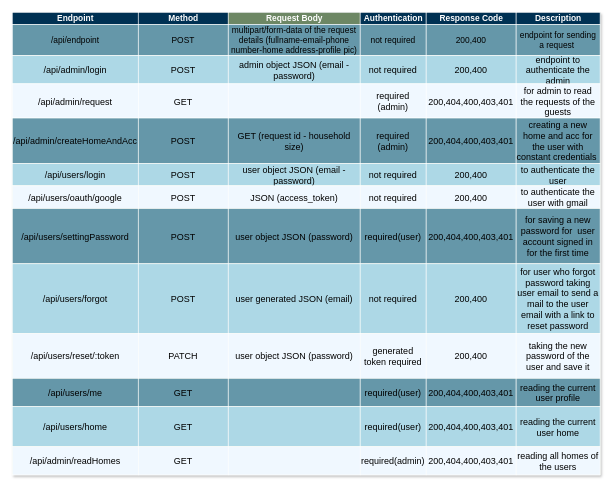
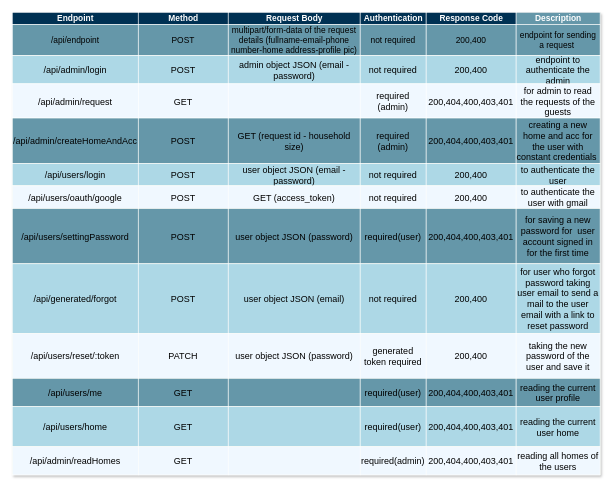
(294, 18) -> (294, 18)
(558, 18) -> (558, 18)
(294, 197) -> (294, 197)
(75, 299) -> (75, 299)
(294, 299) -> (294, 299)
